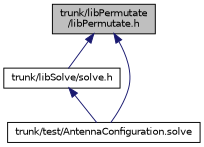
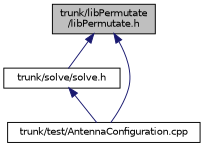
(62, 78) -> (62, 78)
(104, 132) -> (104, 132)
